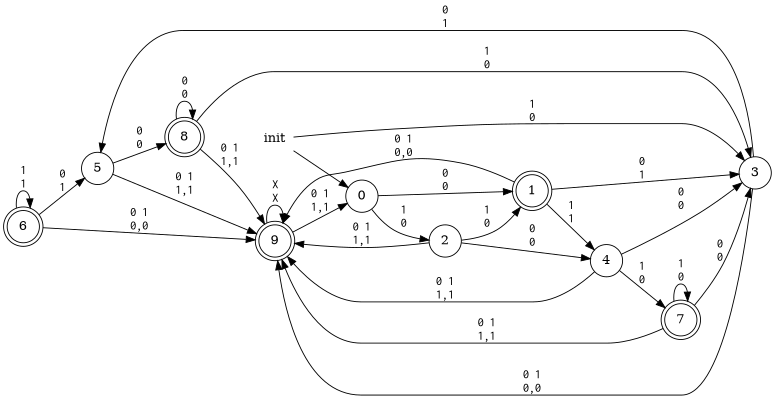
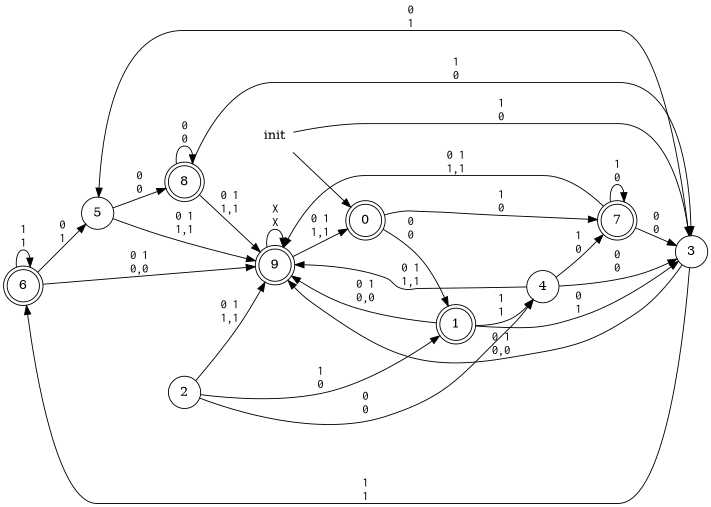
(362, 196) -> (366, 220)
(393, 229) -> (486, 215)
none -> (381, 503)
